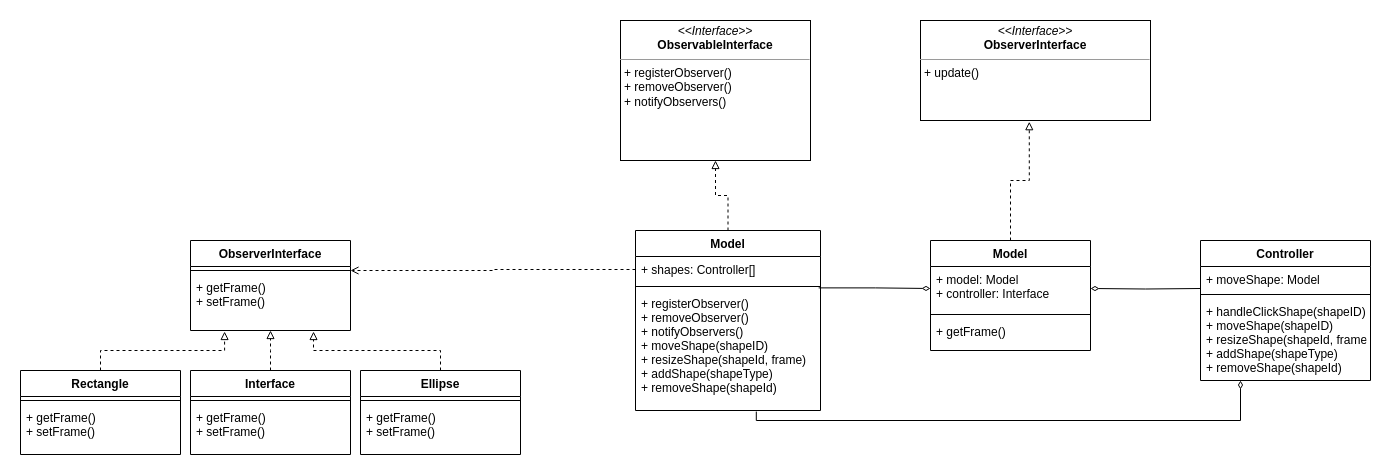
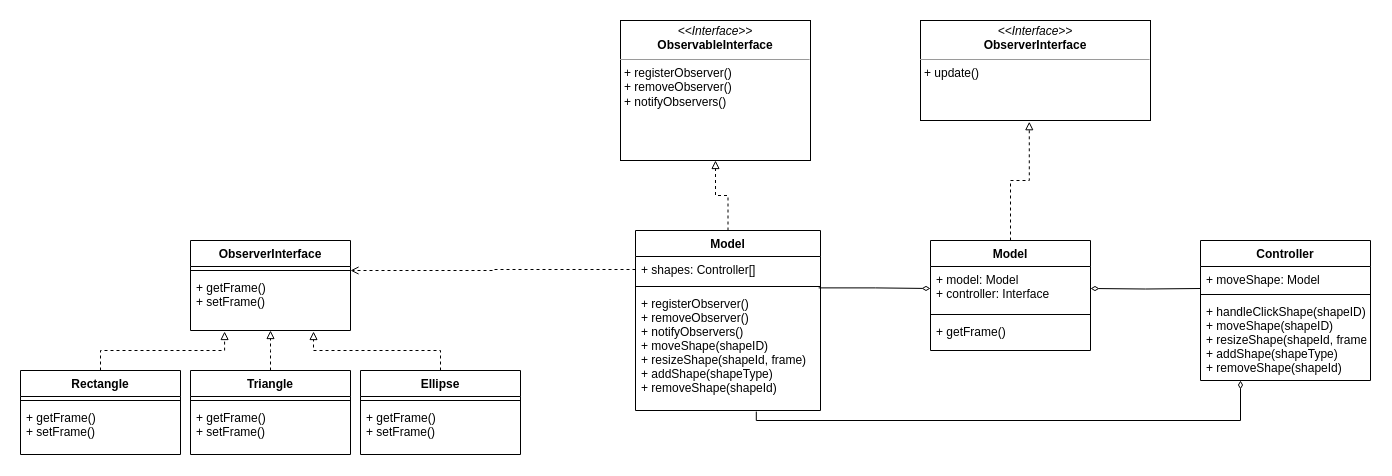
(270, 384) -> (270, 384)
